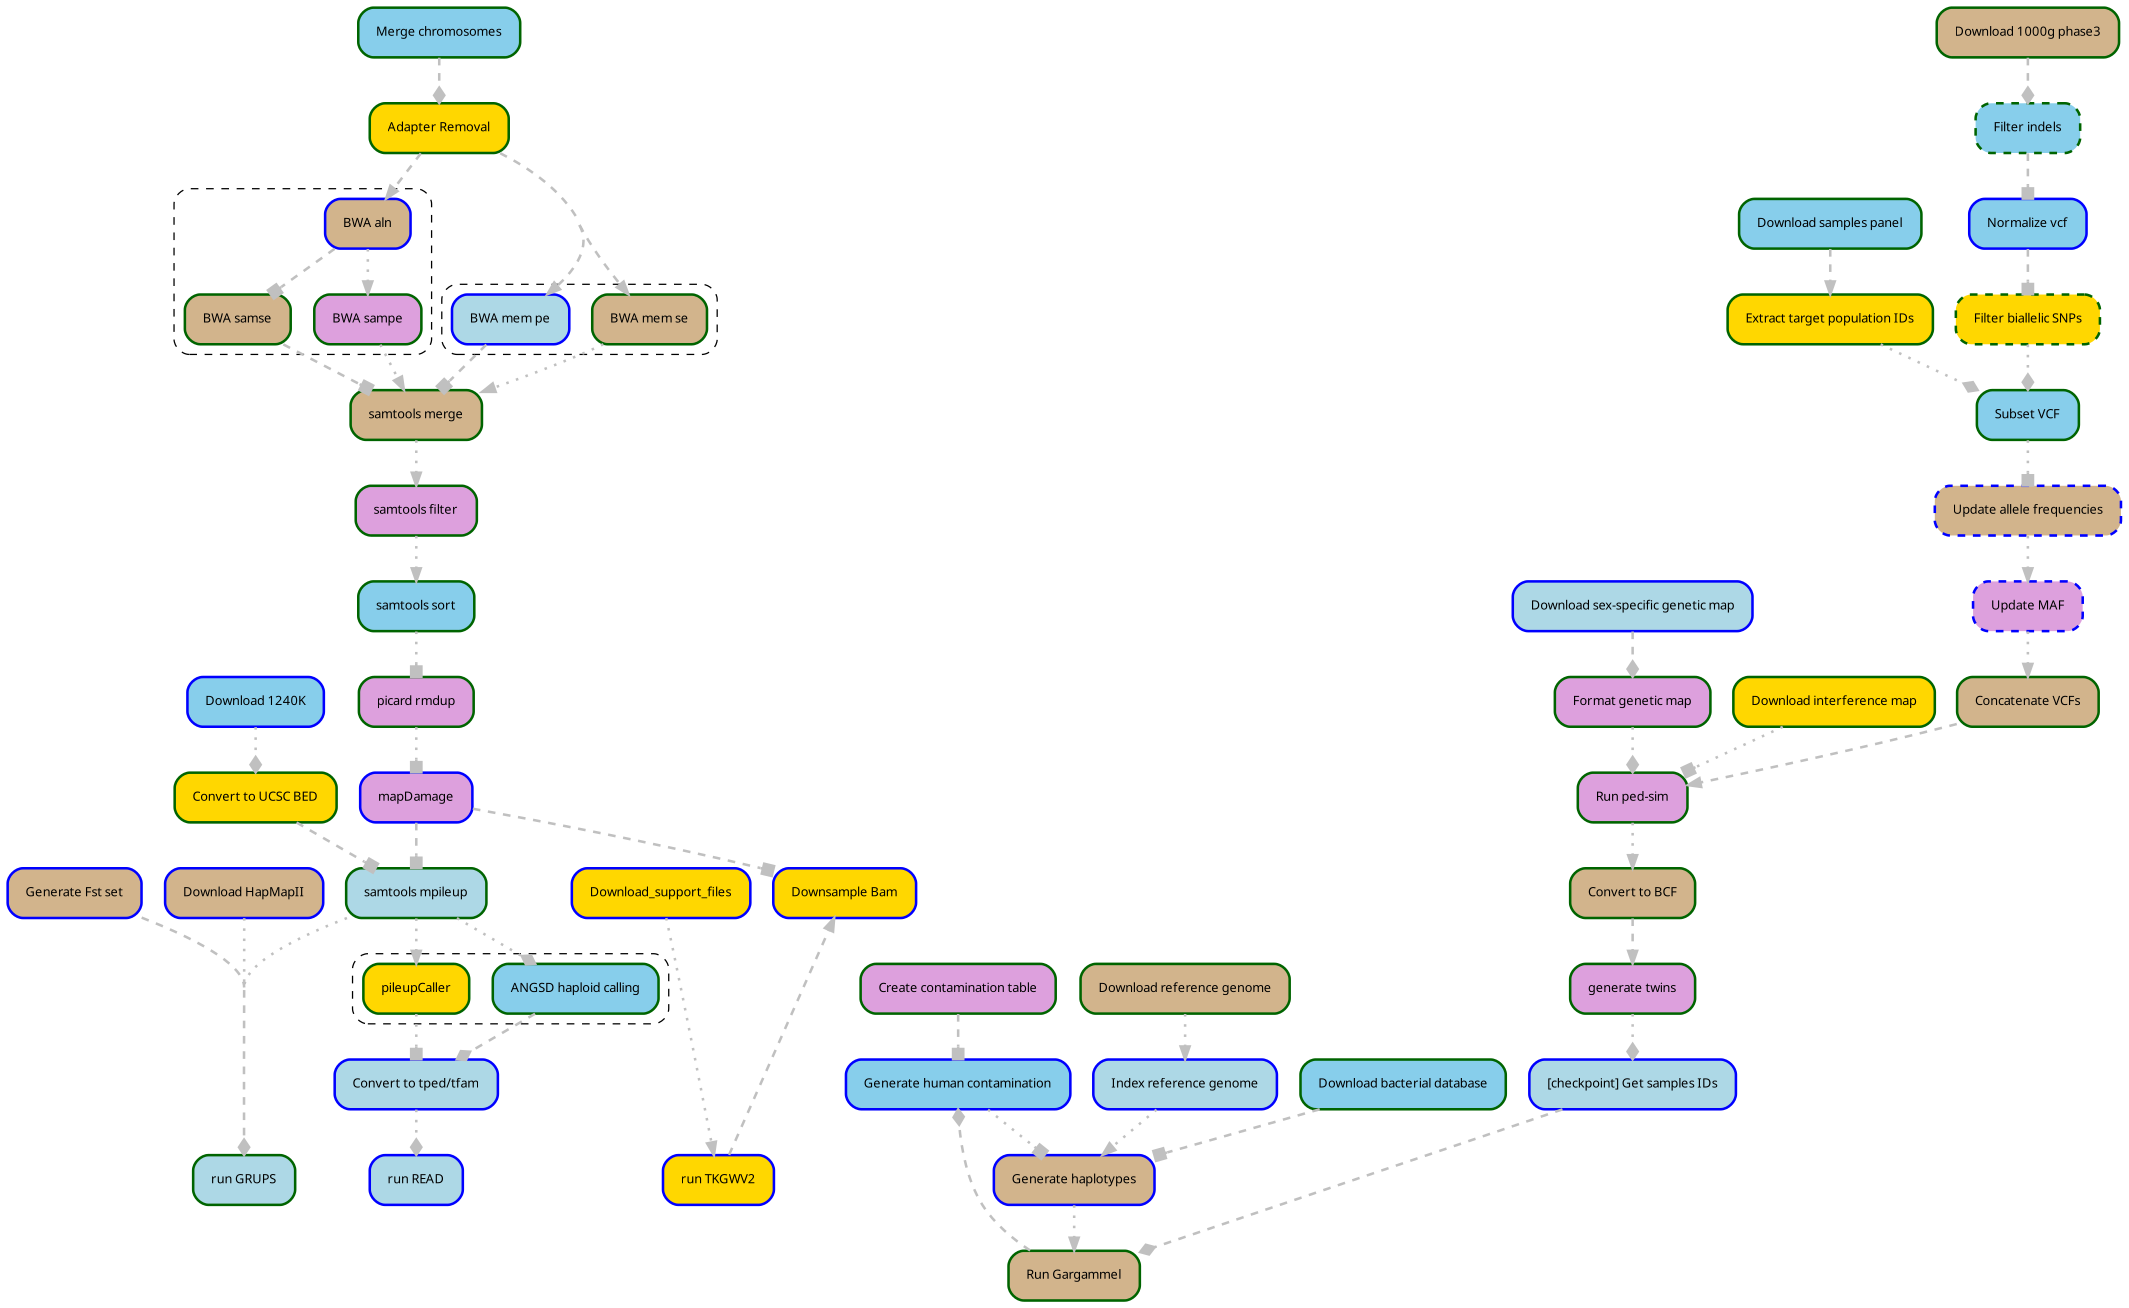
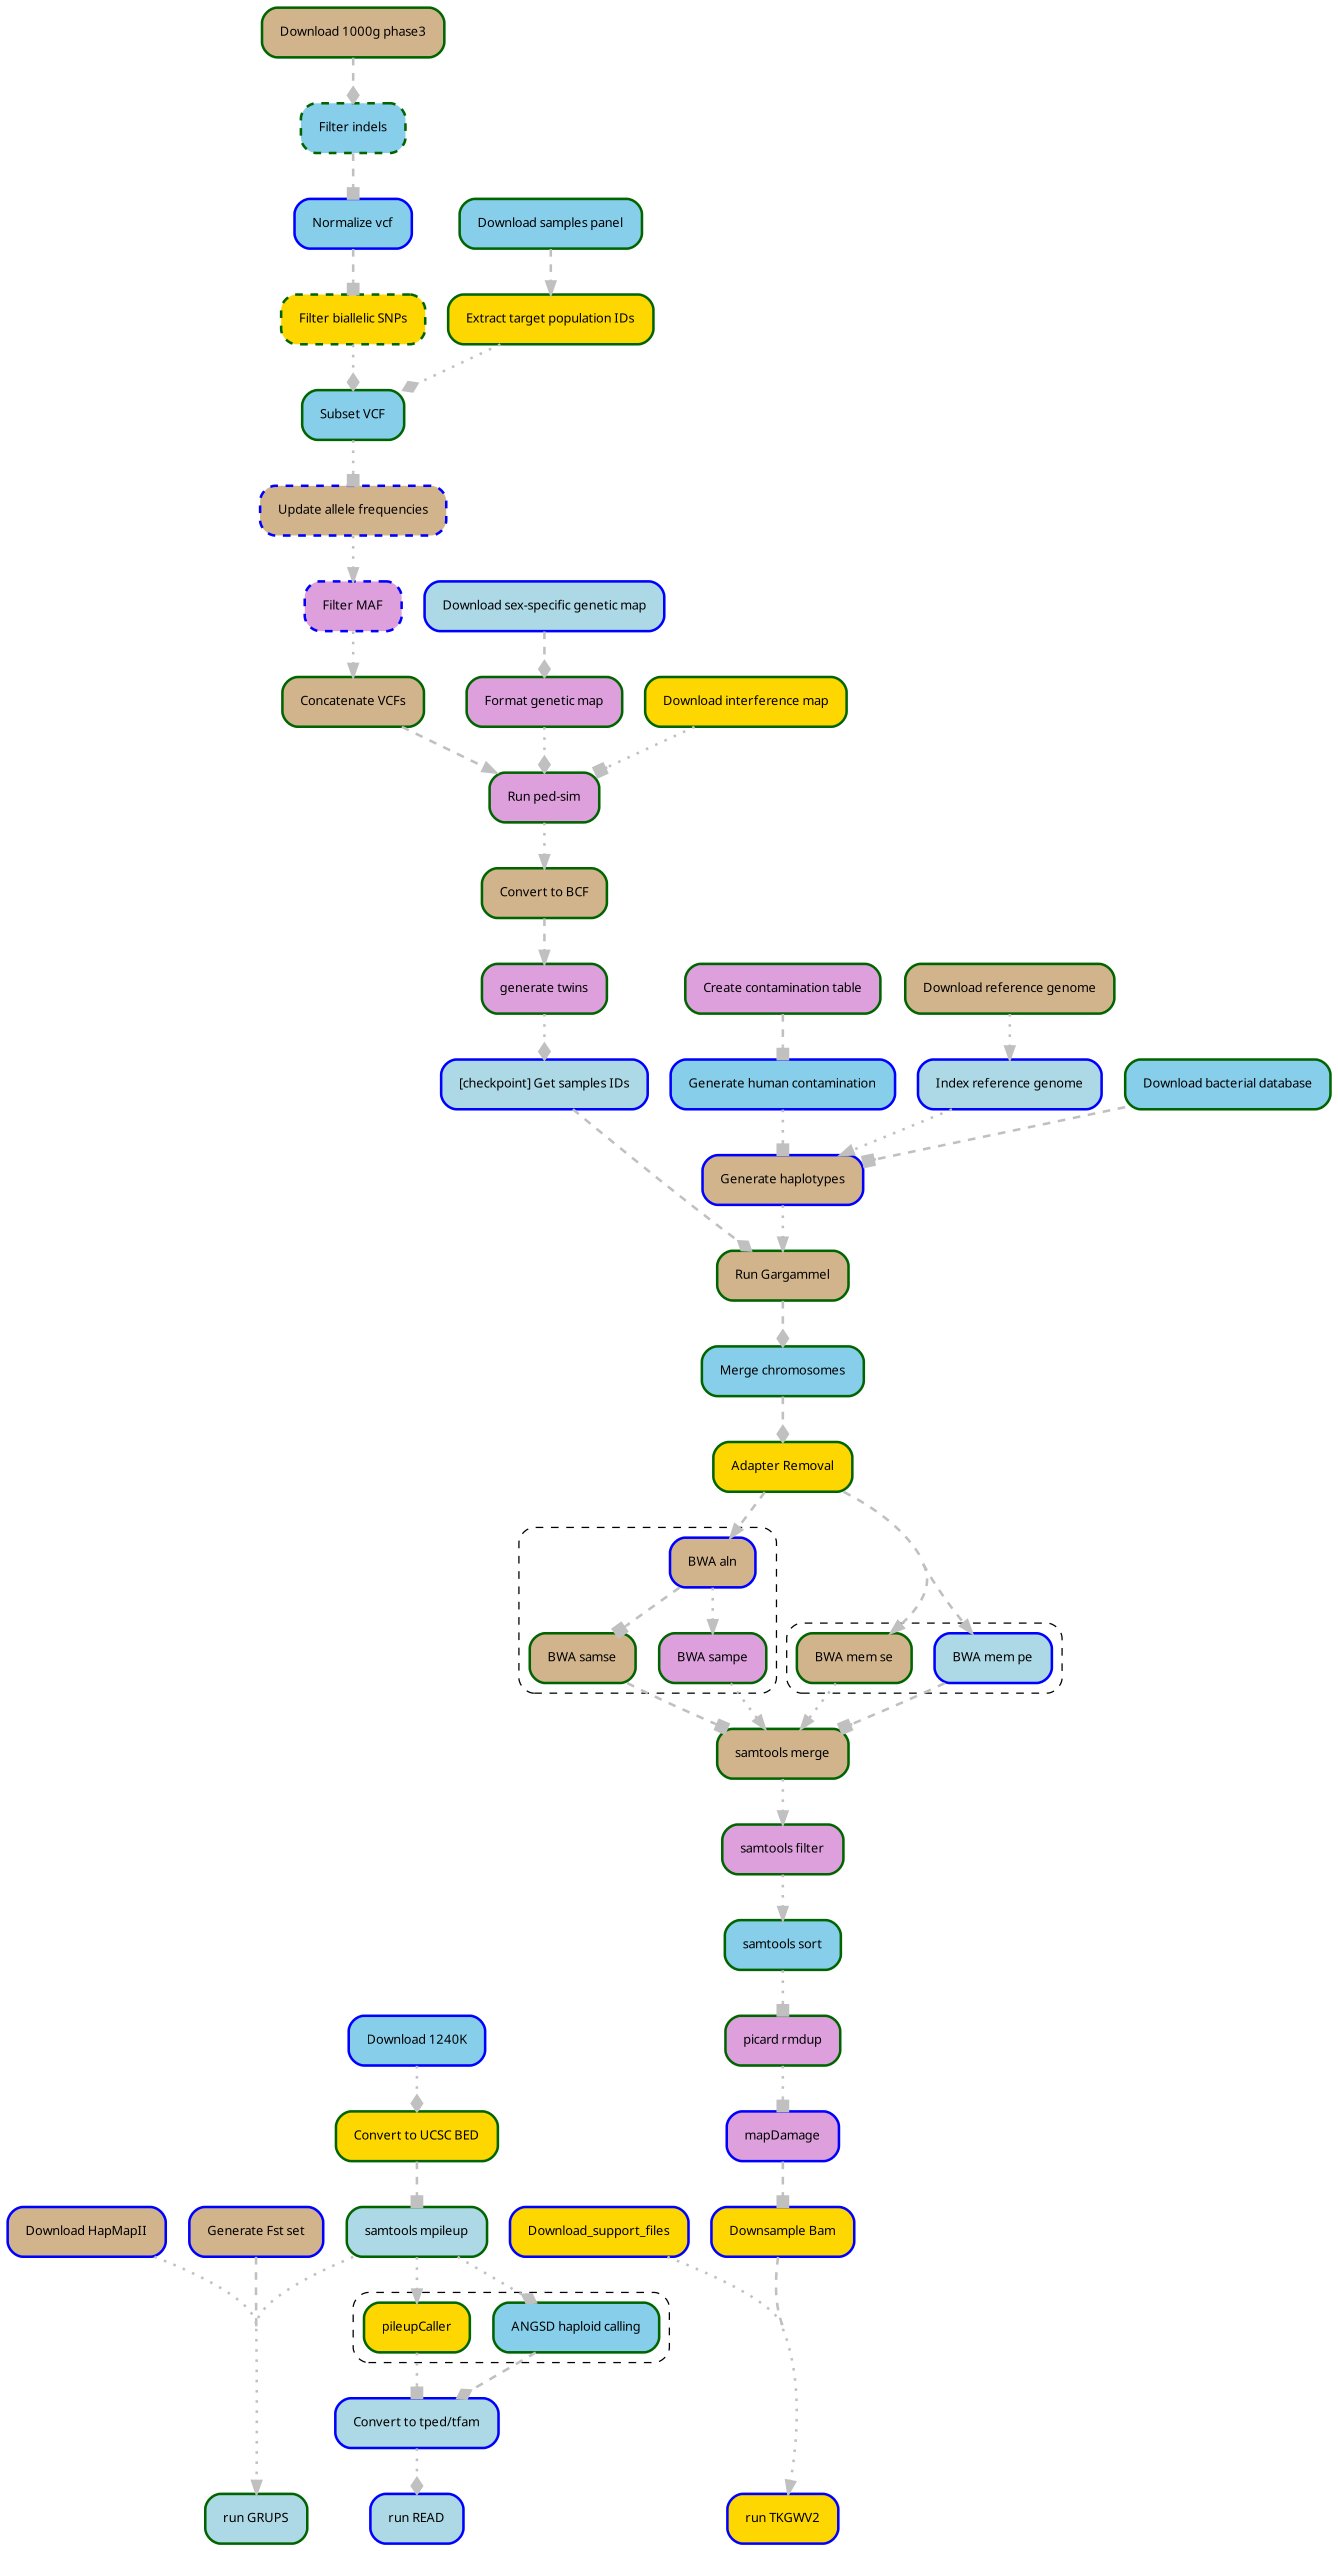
(2028, 606) -> (353, 606)
(416, 839) -> none
(779, 1043) -> (776, 2292)
(978, 1197) -> (783, 1316)
